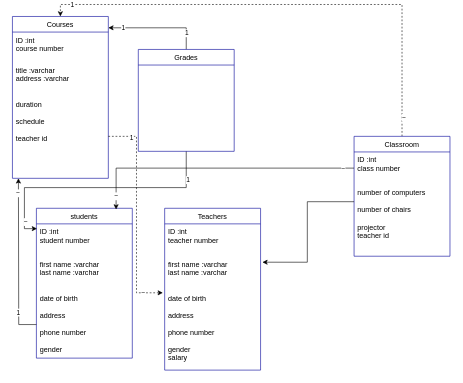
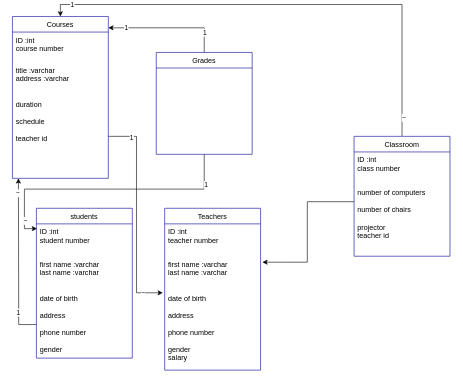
(228, 5) -> (228, 5)
(186, 101) -> (204, 104)
(188, 168) -> none
(137, 212) -> (137, 212)
